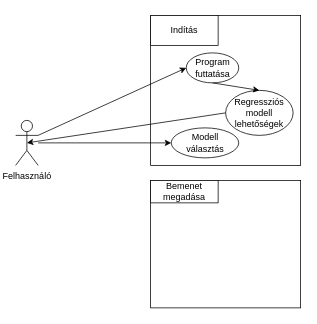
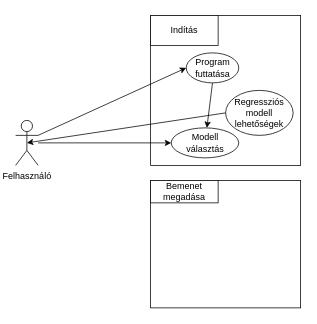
(233, 86) -> (210, 103)
